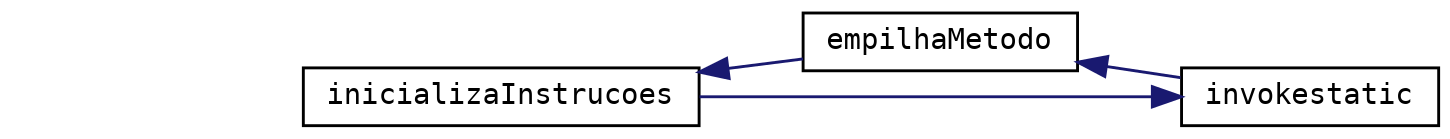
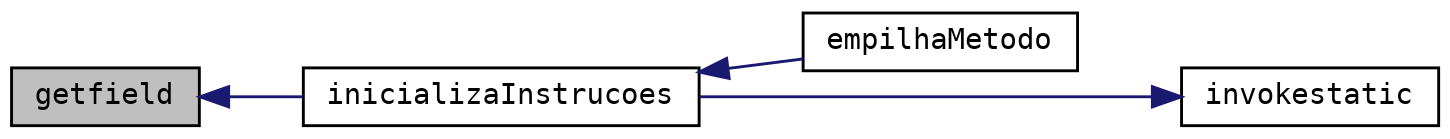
(1144, 72) -> none
none -> (105, 97)
